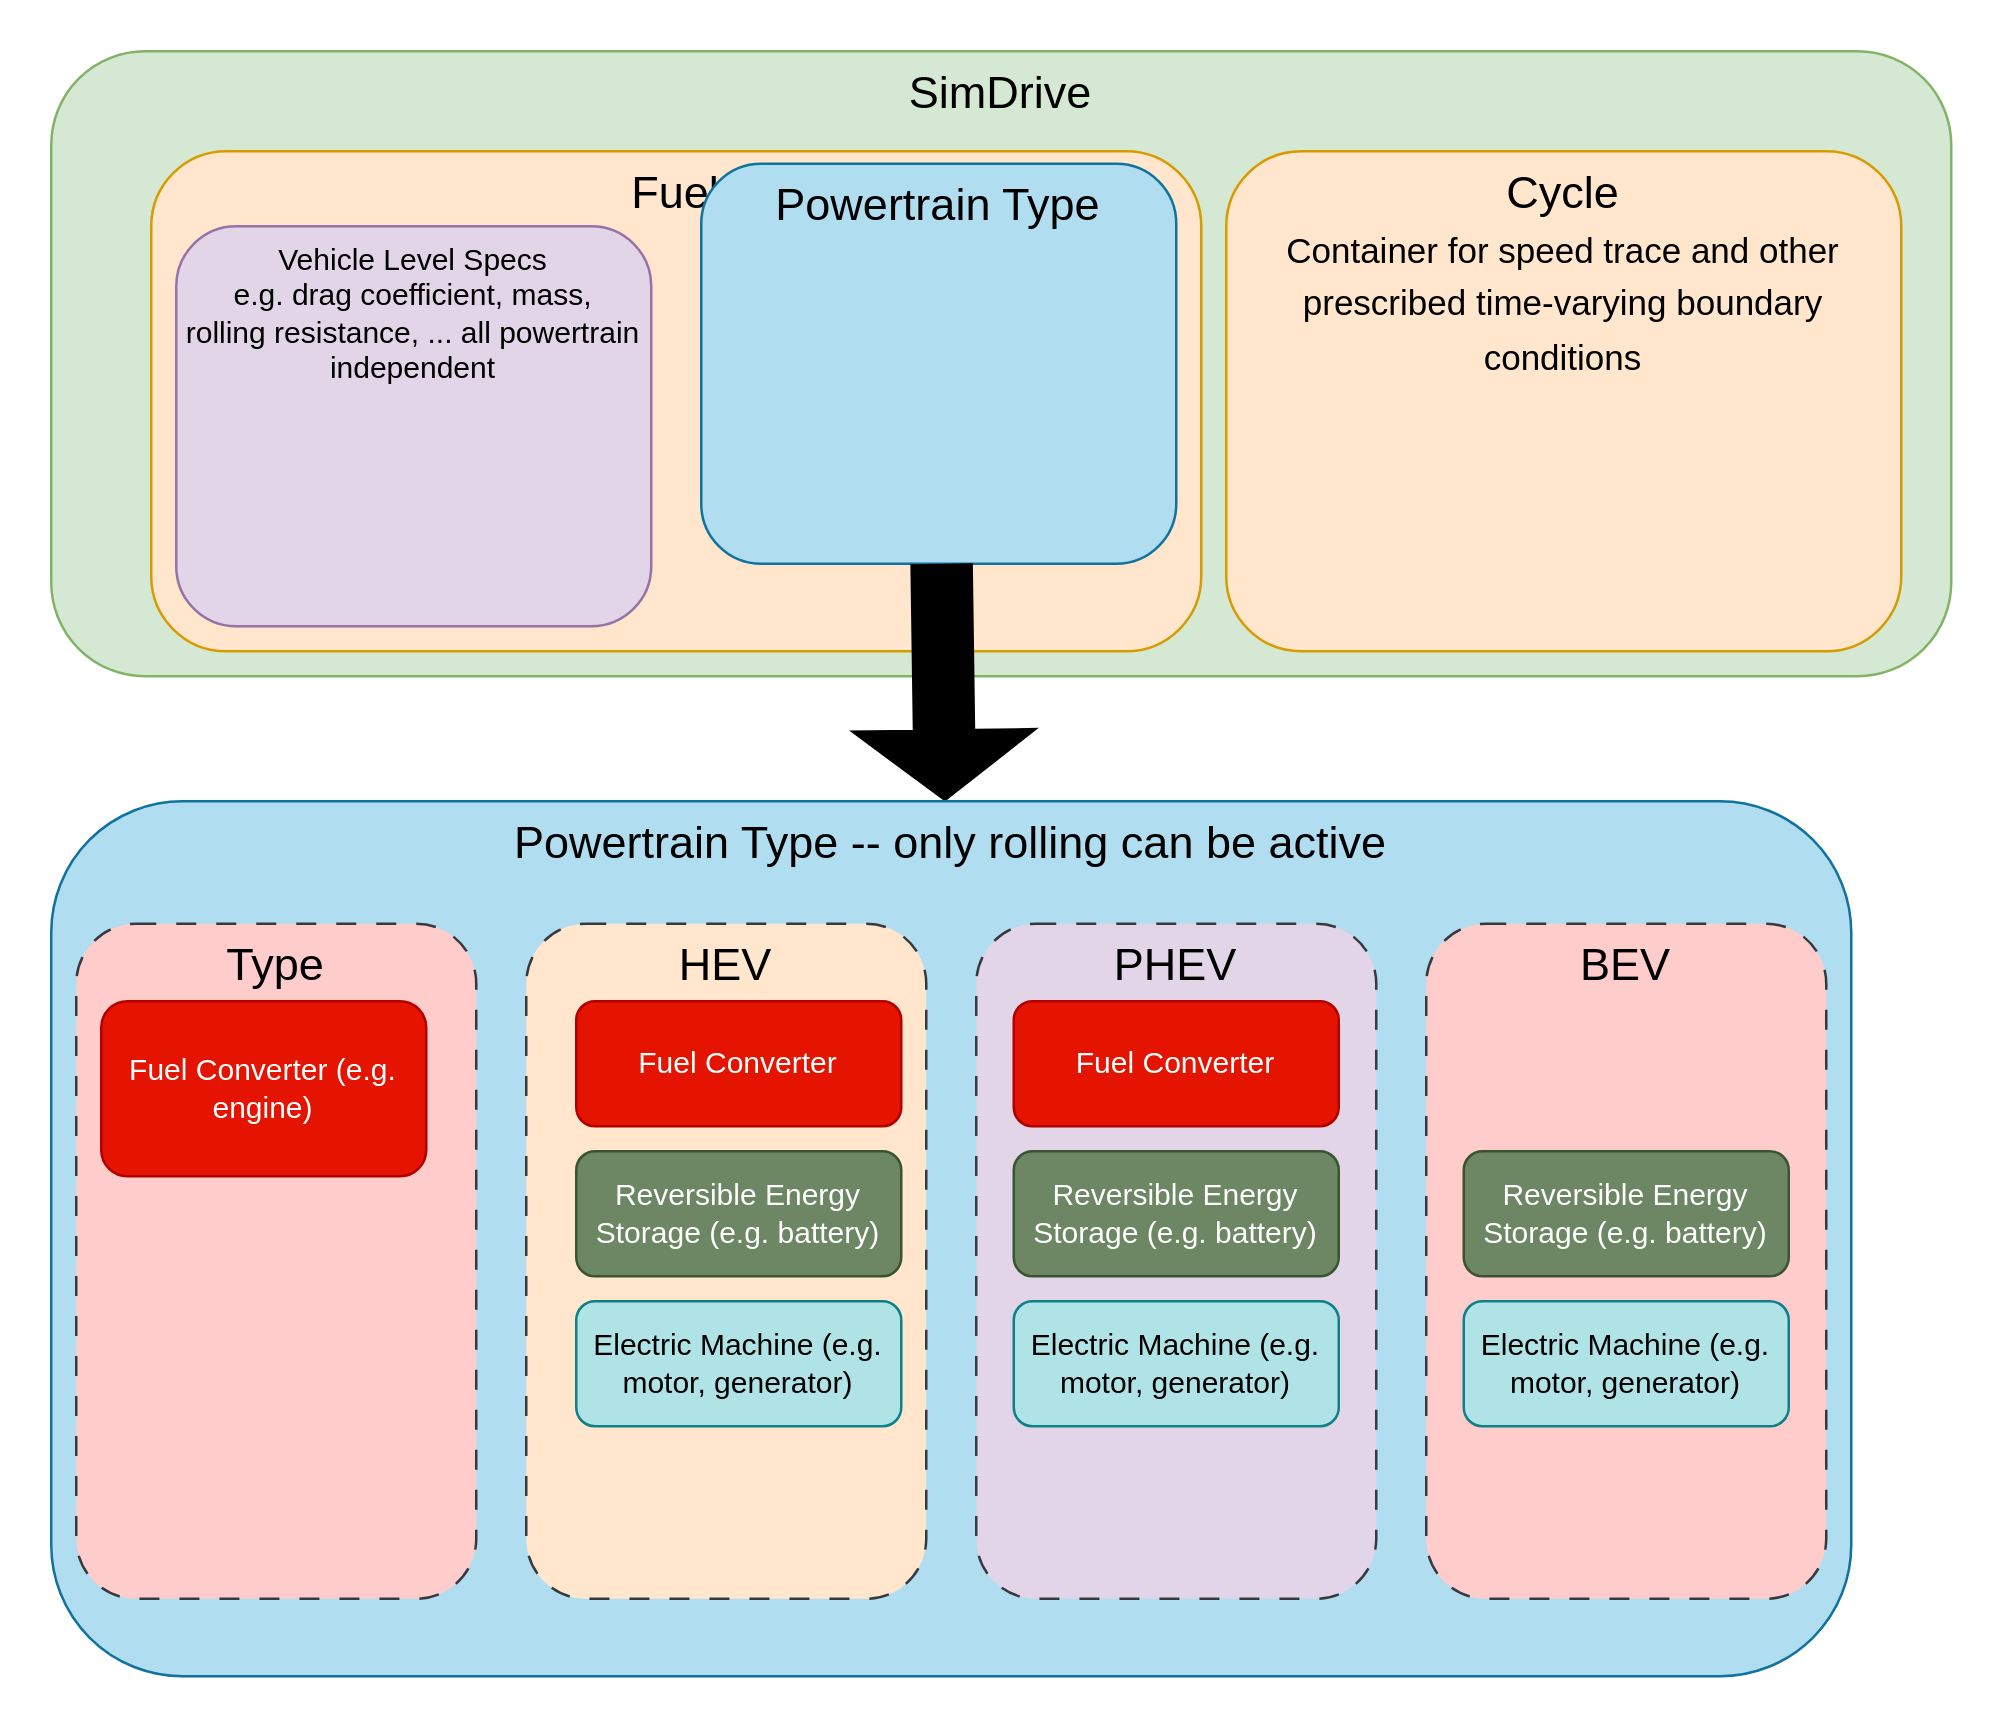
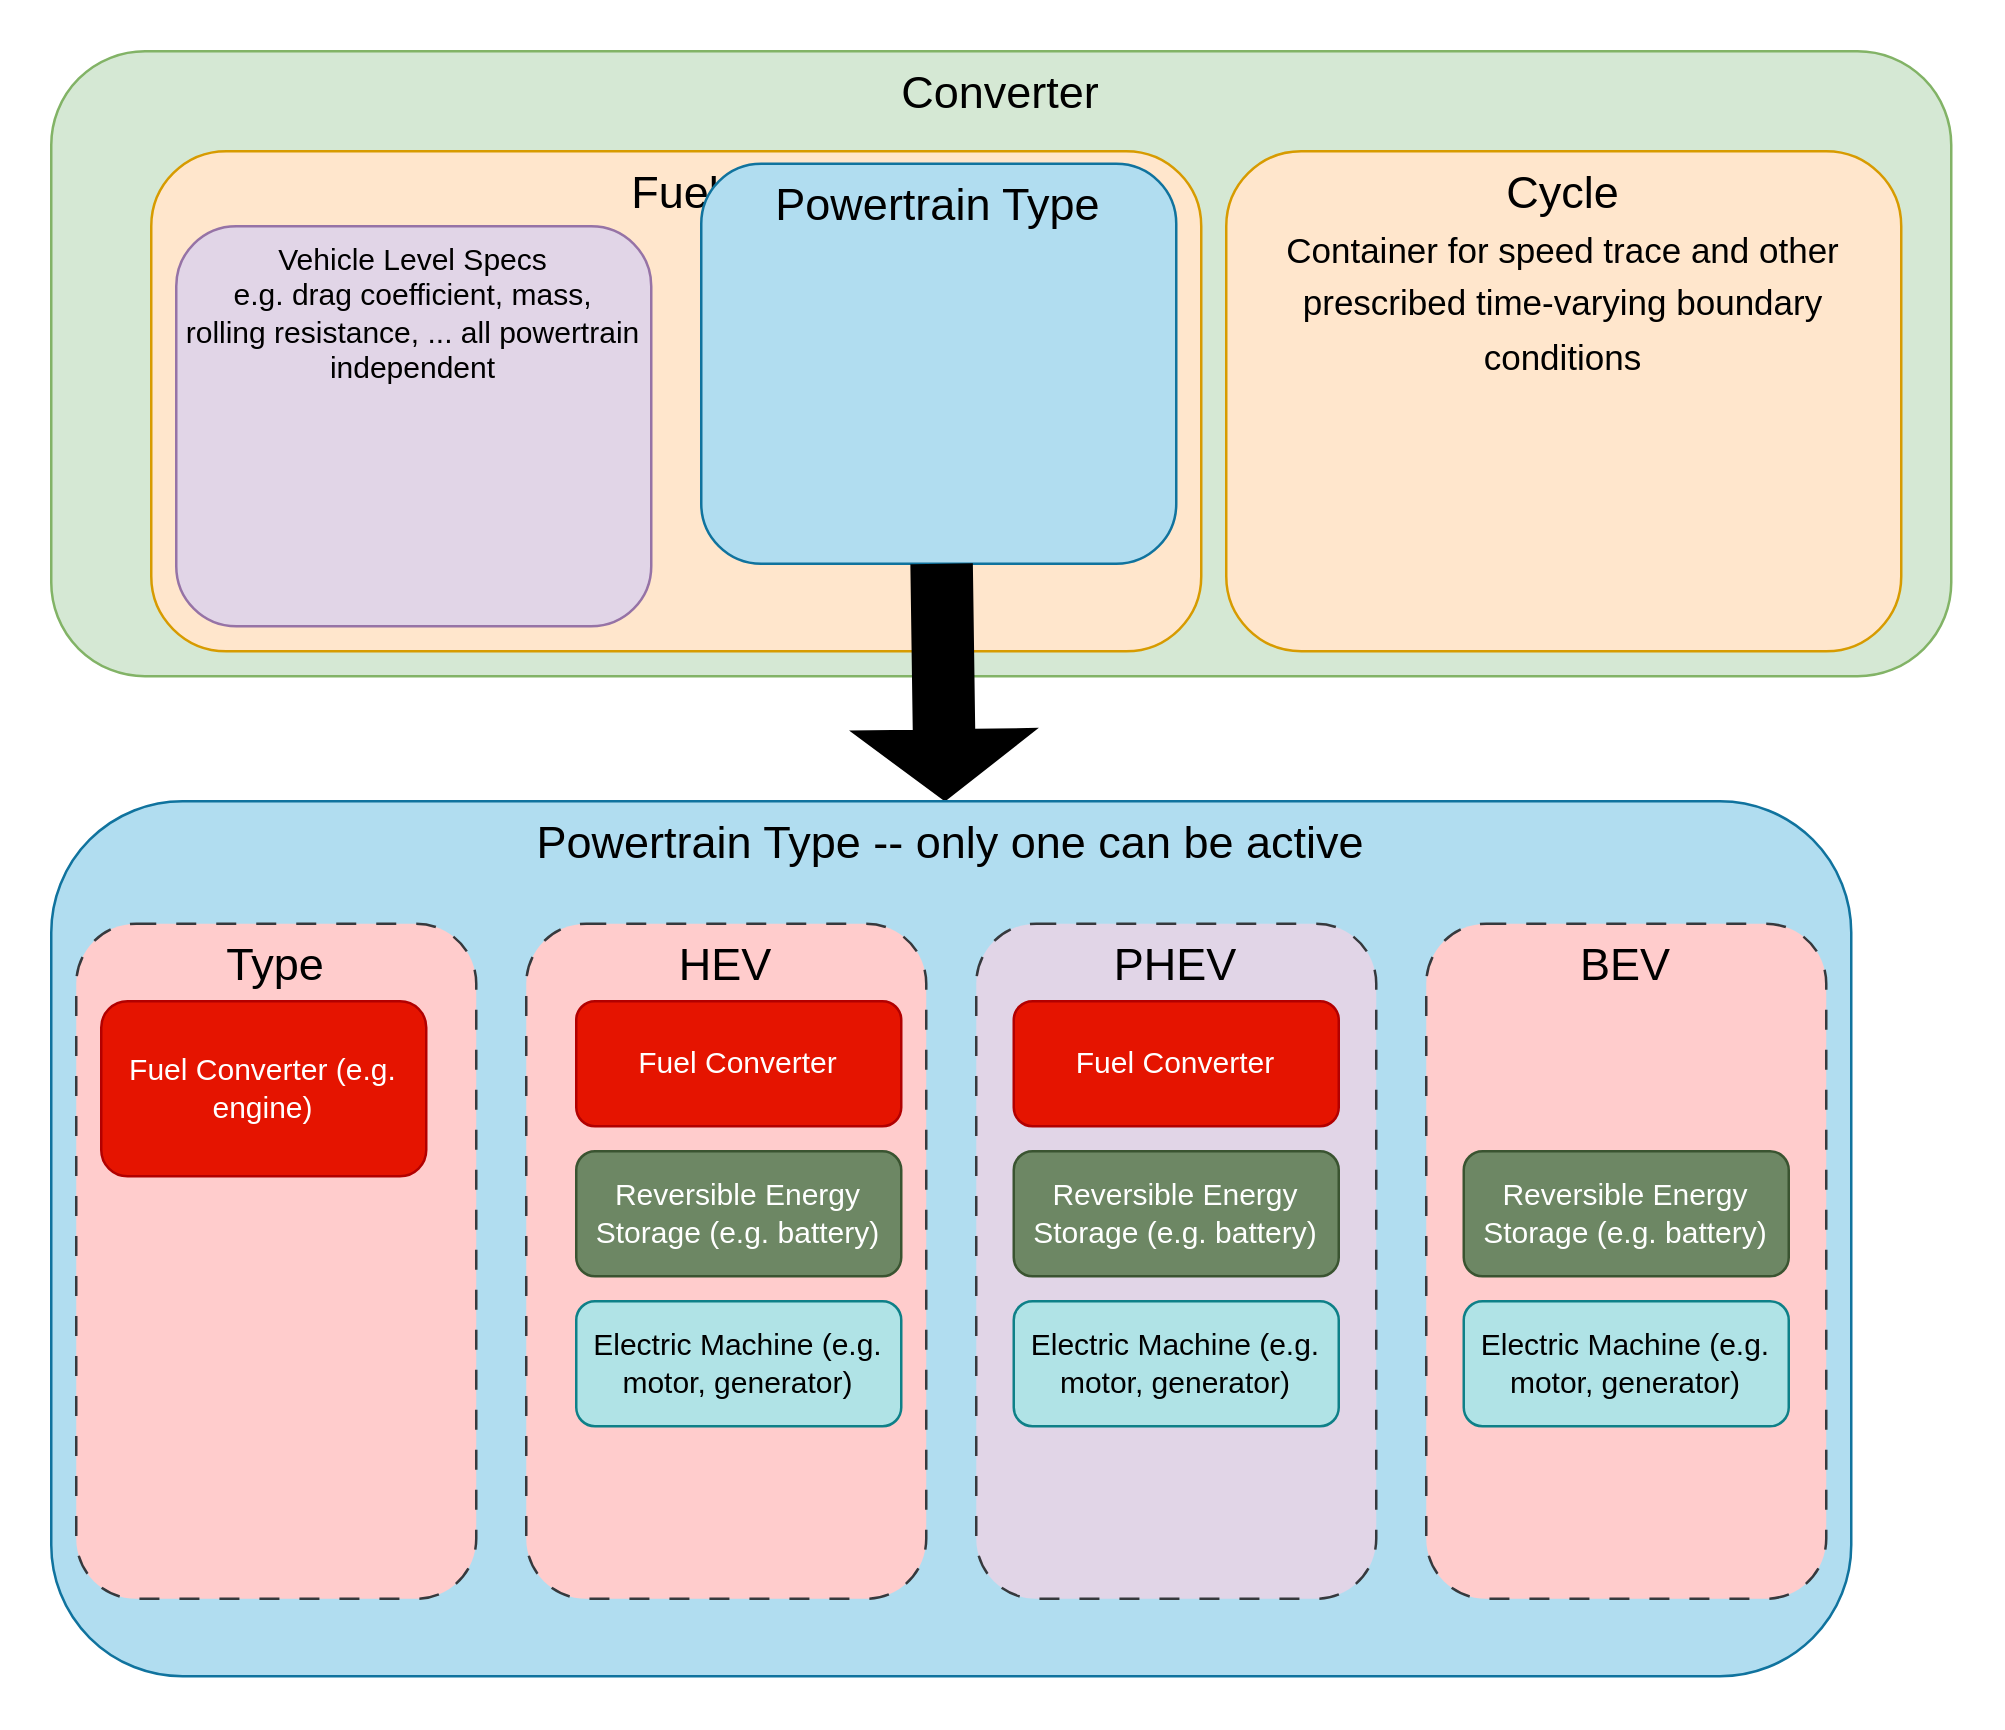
(1001, 87) -> (1001, 87)
(951, 846) -> (951, 846)
(726, 968) -> (726, 968)
